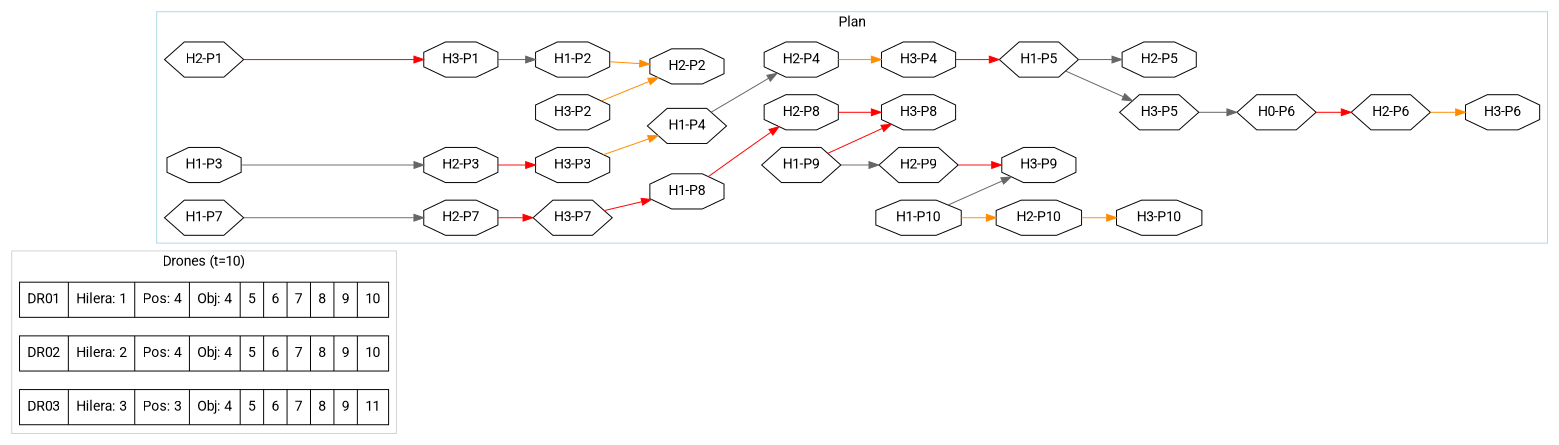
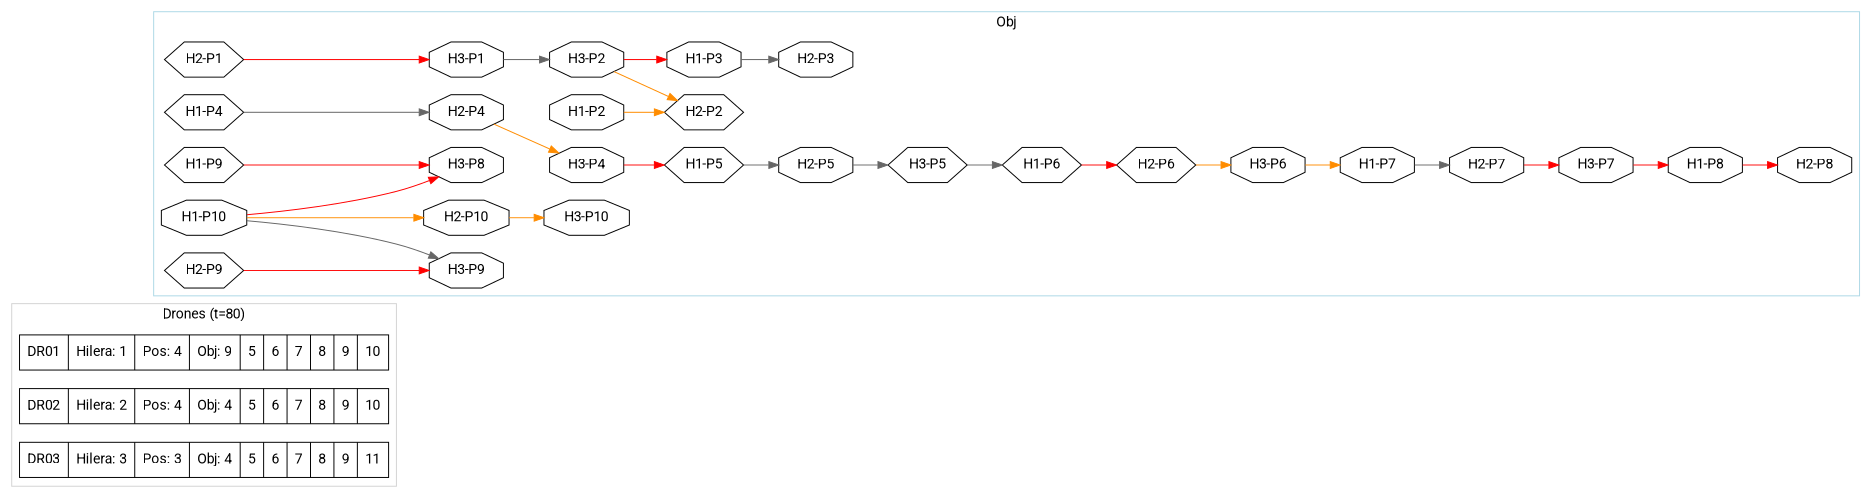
(852, 23) -> (1007, 23)
(512, 60) -> (521, 60)
none -> (640, 60)
(687, 66) -> (704, 112)
(1095, 84) -> (865, 165)
(855, 112) -> (339, 203)
(1277, 112) -> (1042, 165)
(573, 165) -> none
(855, 165) -> none
none -> (1318, 165)
(204, 218) -> (1377, 165)
(573, 218) -> (1596, 165)
(204, 262) -> (204, 315)
(215, 299) -> (215, 352)
